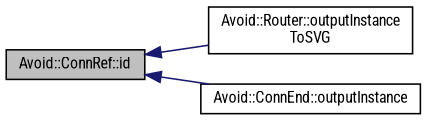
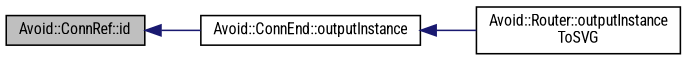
(185, 49) -> (456, 30)
